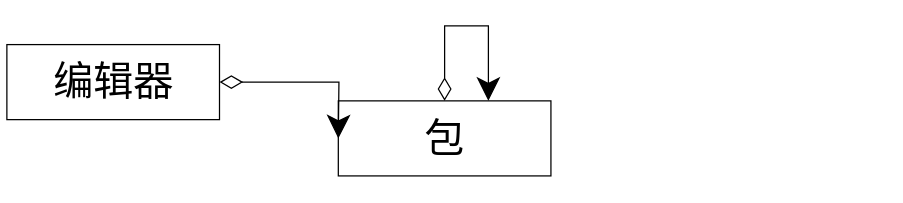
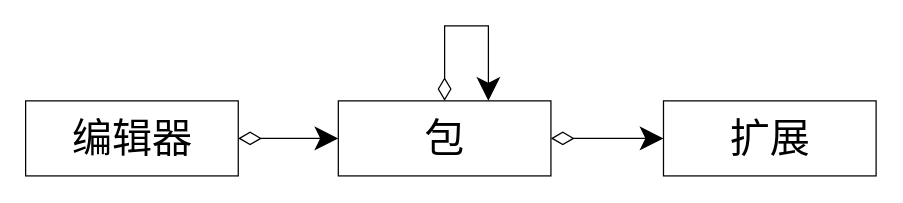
(113, 82) -> (132, 138)
none -> (609, 138)
none -> (769, 138)
